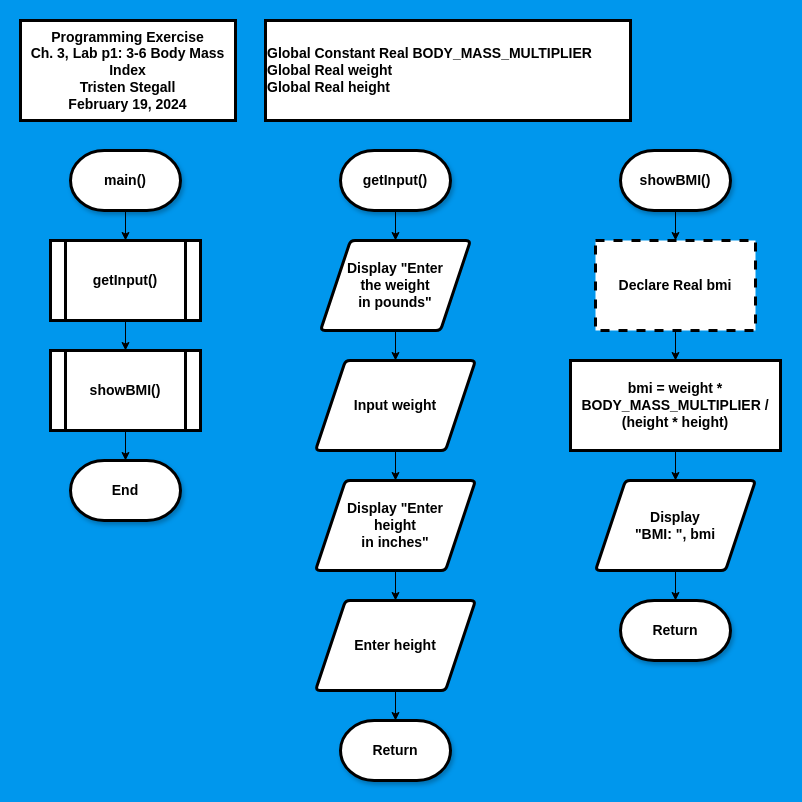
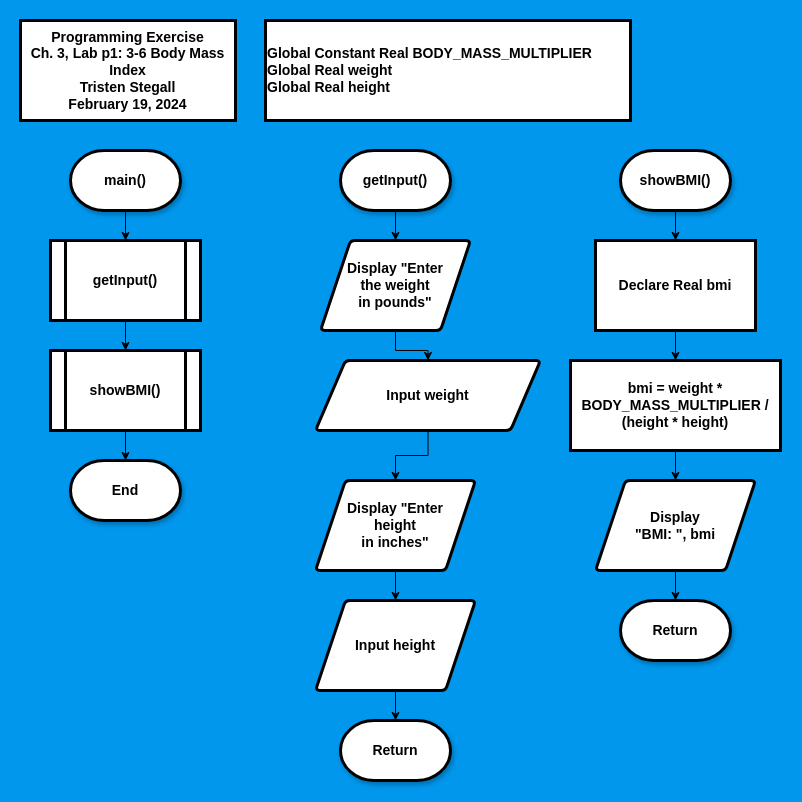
(676, 286) -> (676, 286)
(396, 406) -> (428, 396)
(396, 646) -> (396, 646)
